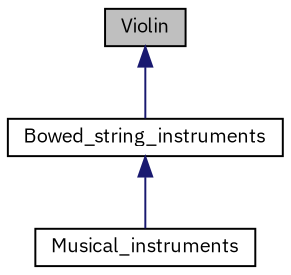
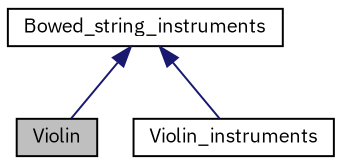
(145, 93) -> (95, 90)
(145, 247) -> (234, 137)
